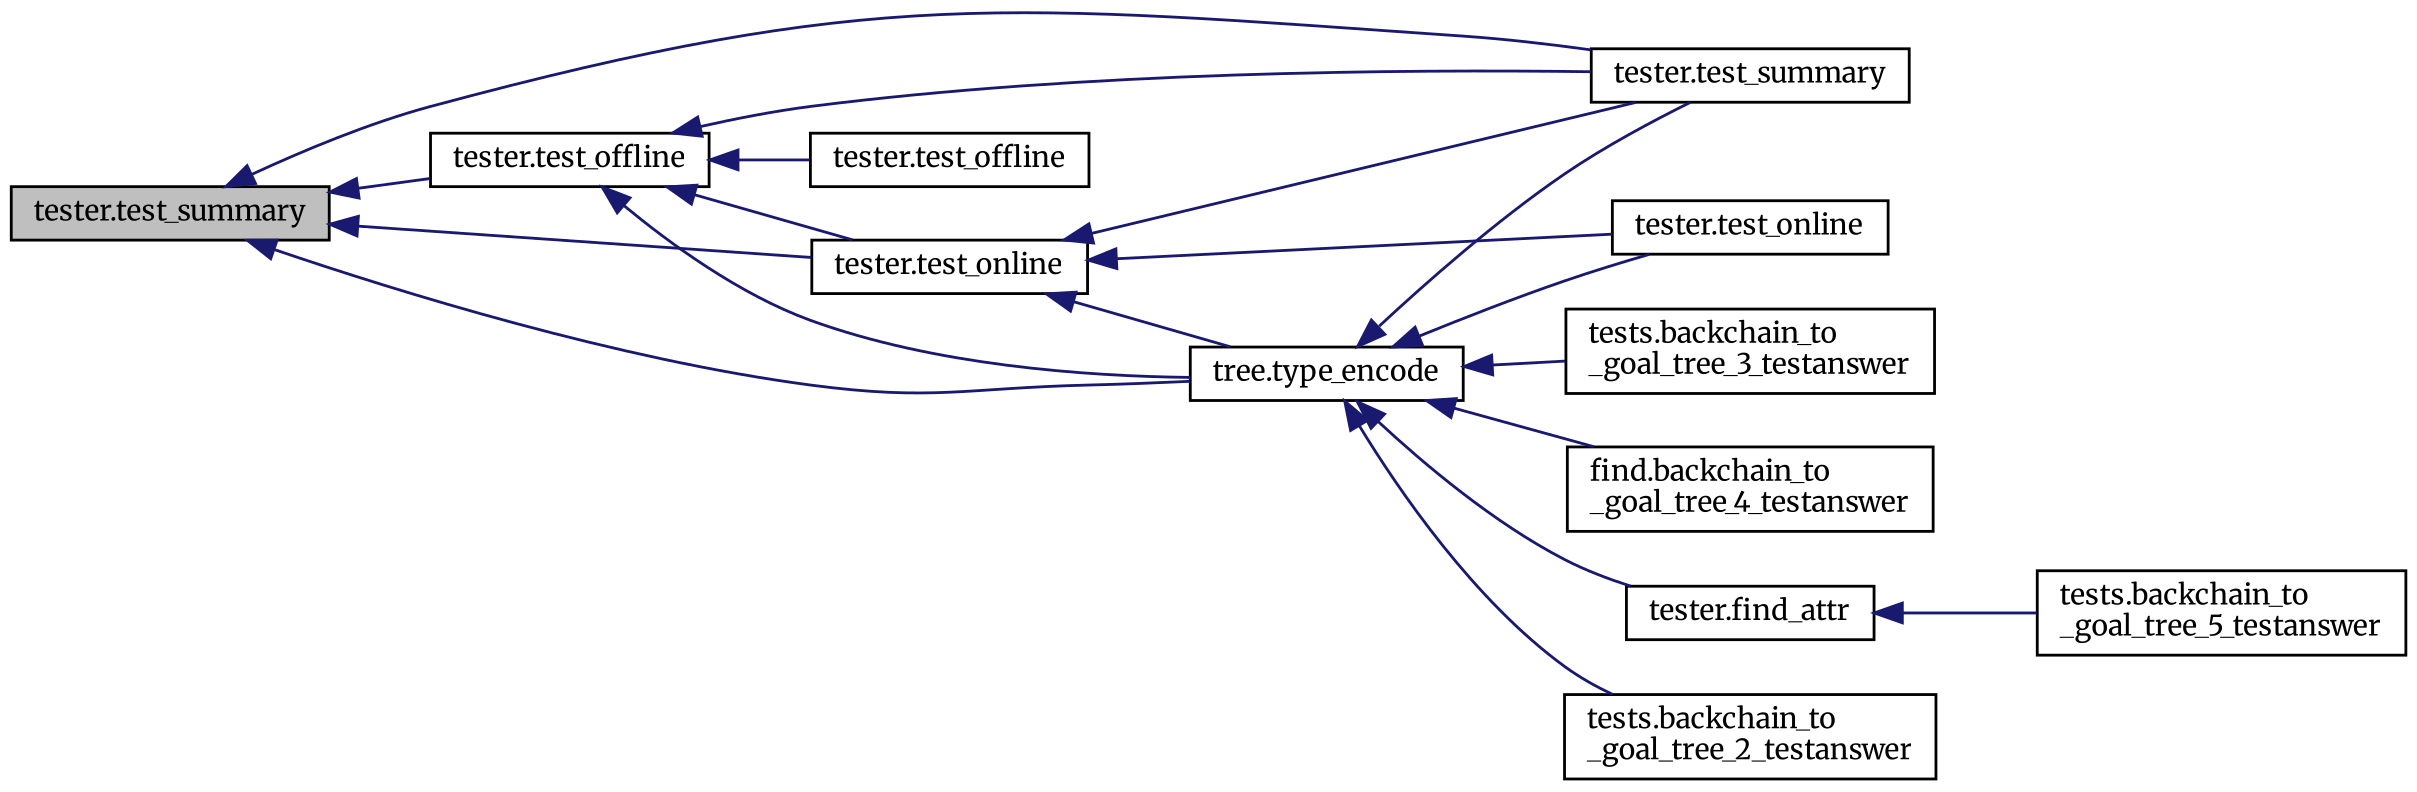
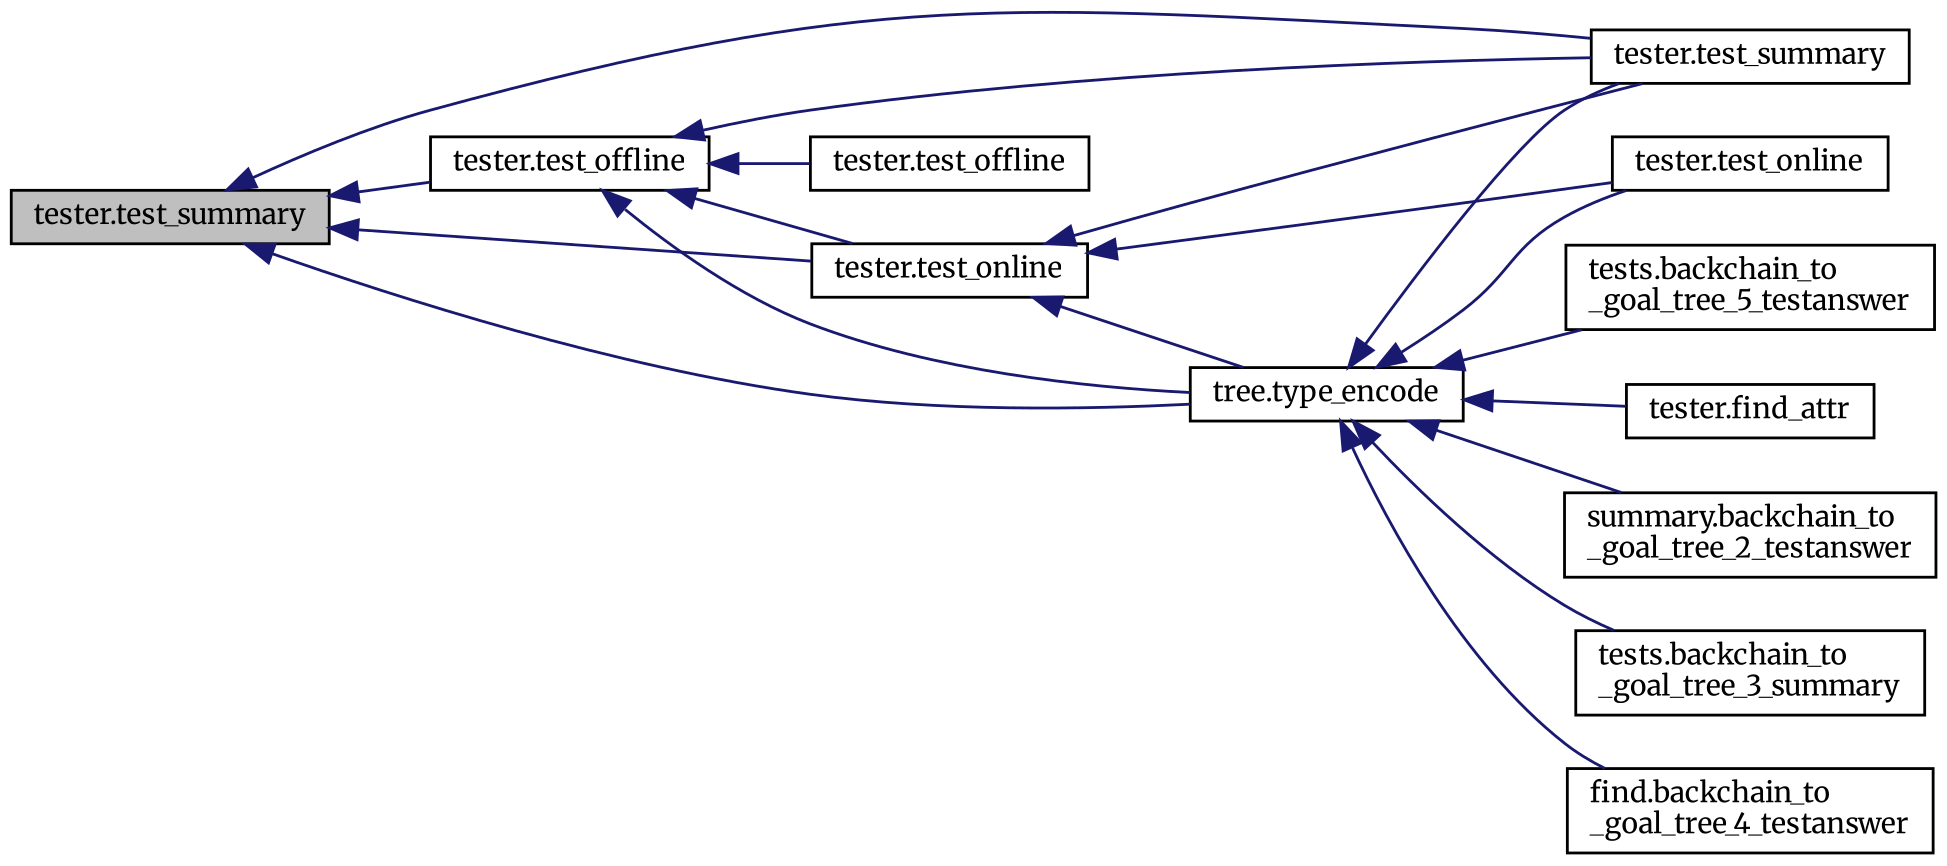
(1750, 351) -> (1750, 673)
(1970, 613) -> (1522, 345)
(1750, 737) -> (1750, 535)
